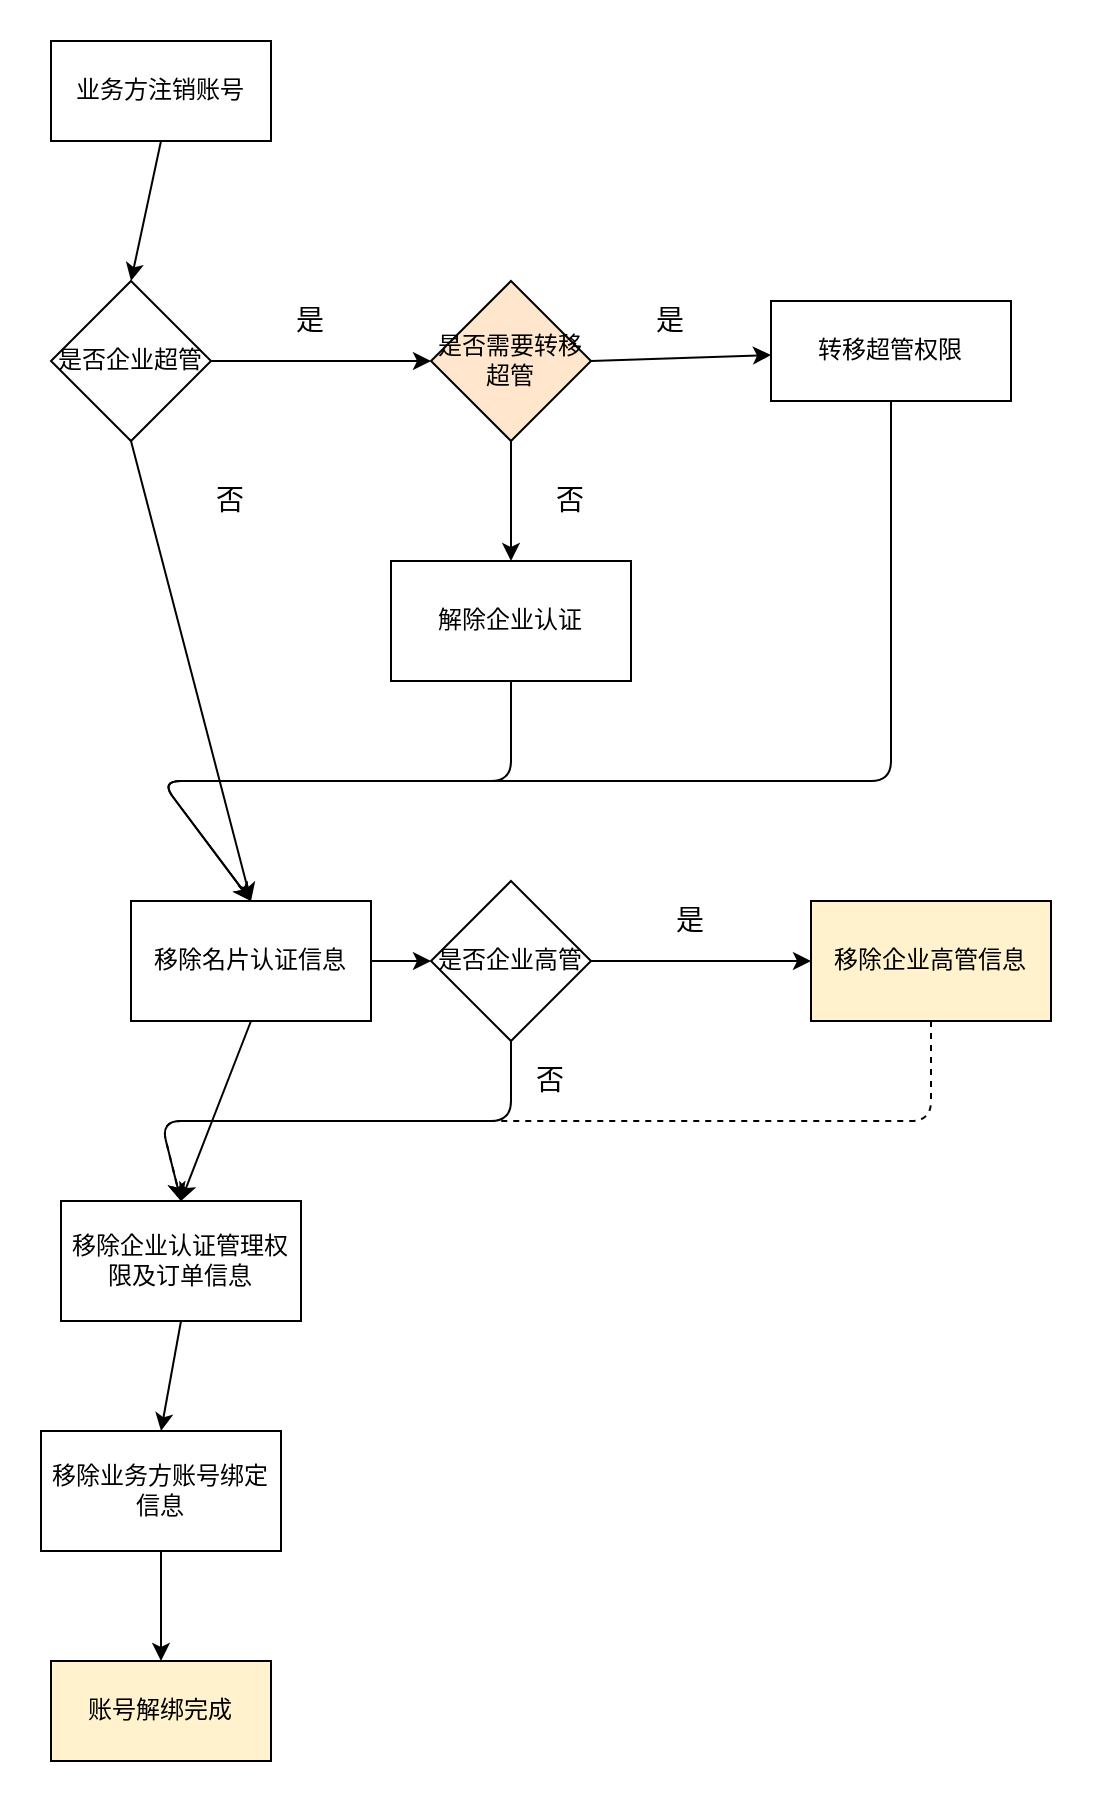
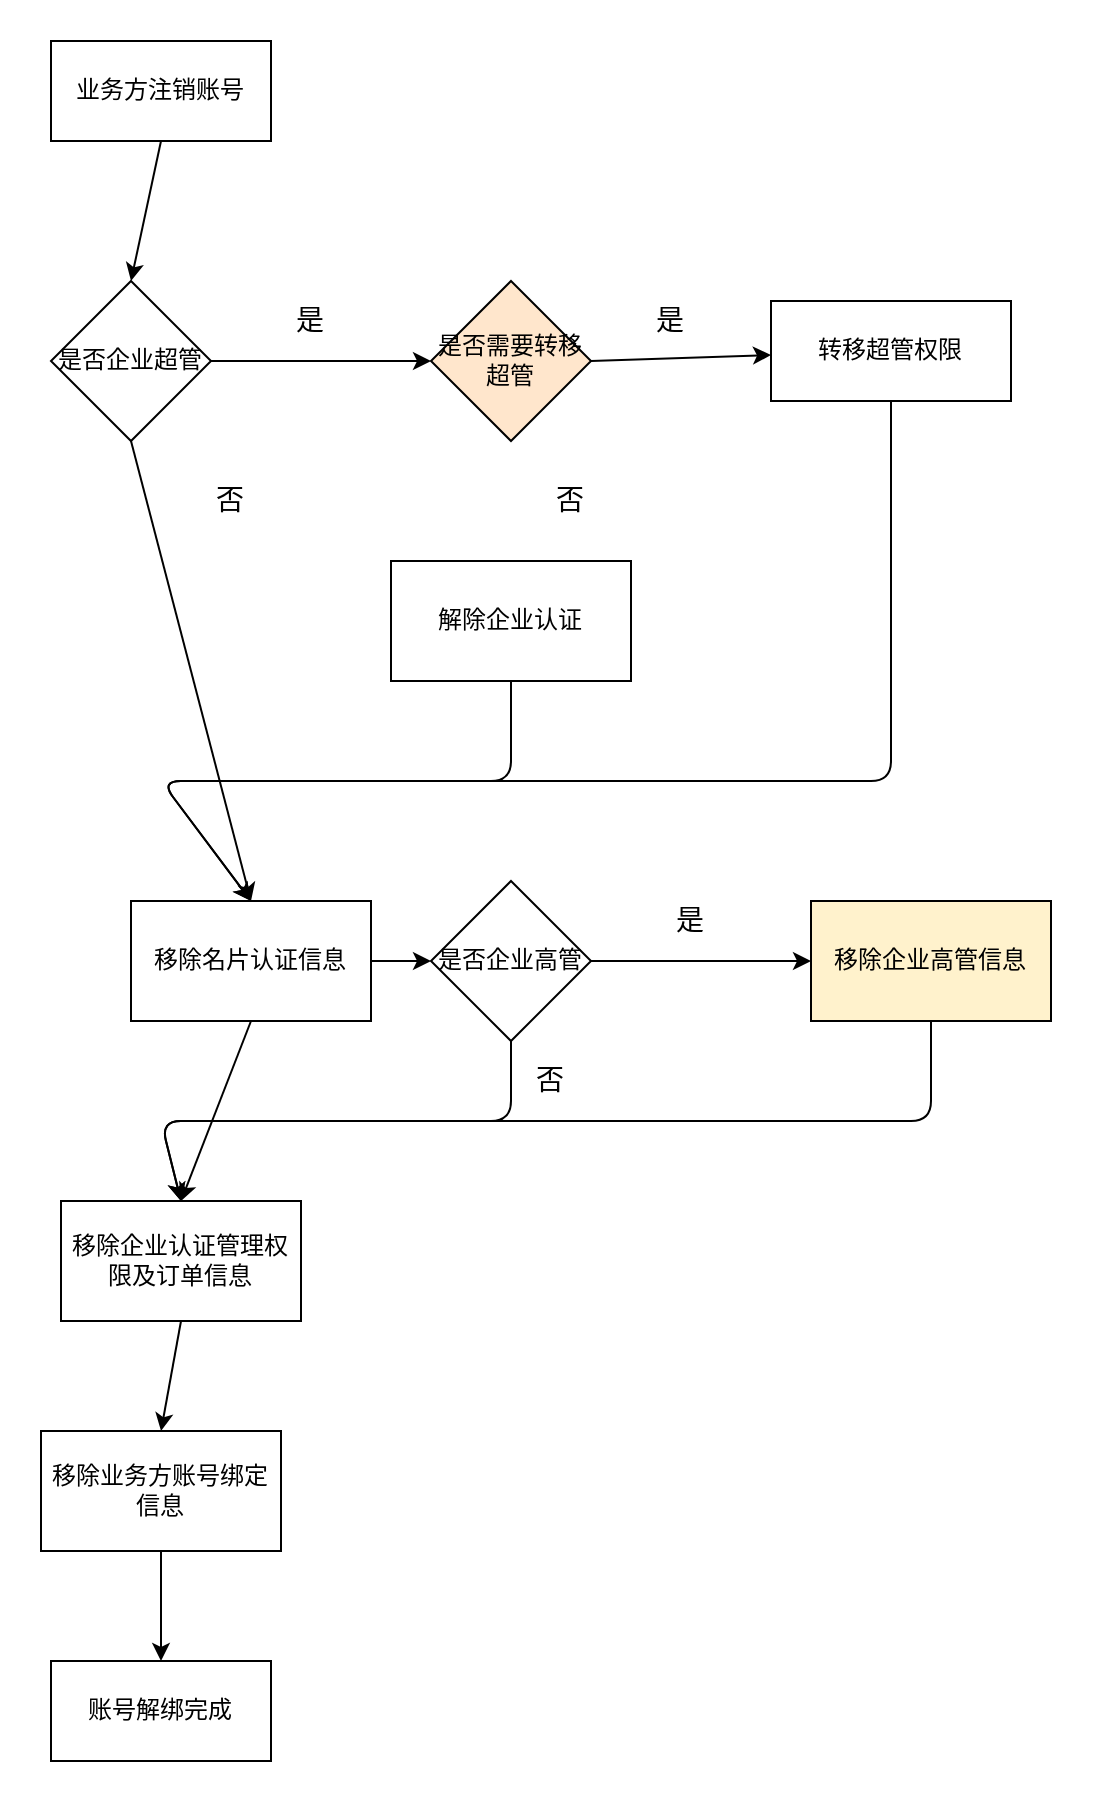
(511, 494) -> none
(759, 1121) -> (759, 1121)
(161, 1711) -> (161, 1711)
